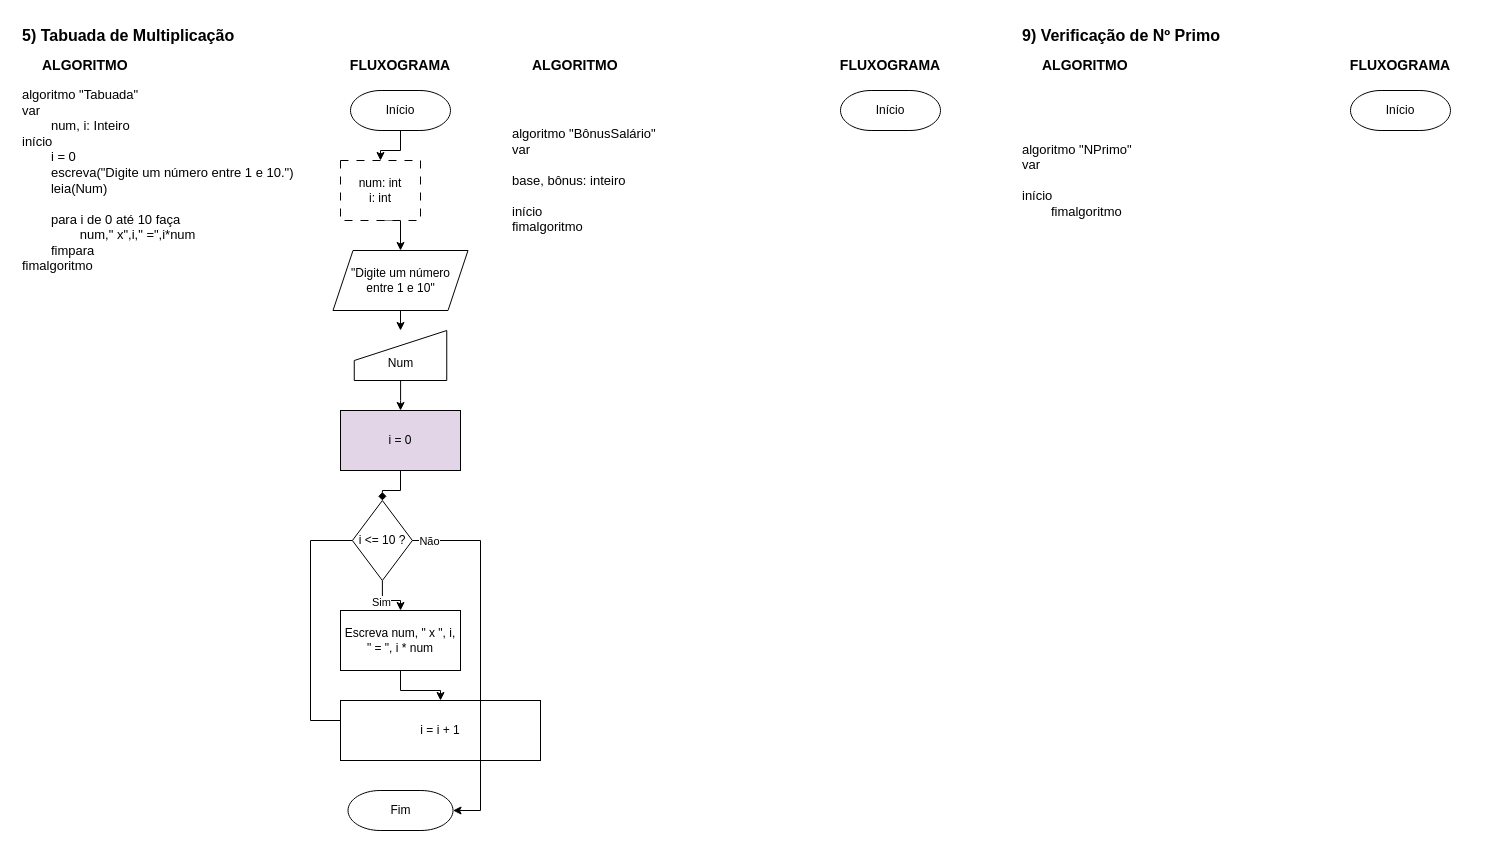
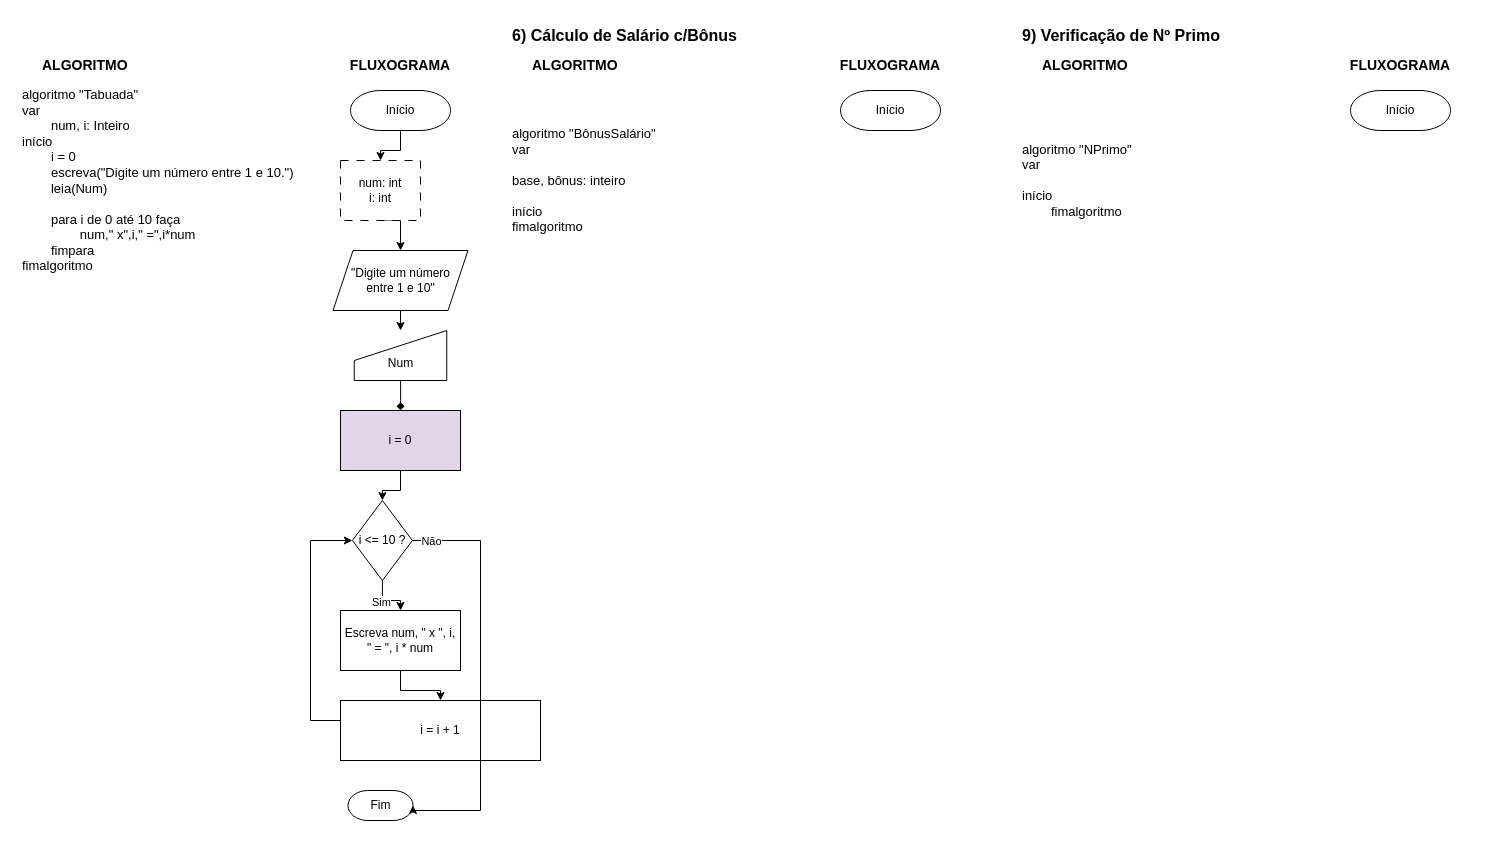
(156, 36) -> none
none -> (646, 36)
(401, 402) -> (401, 401)
(384, 491) -> (383, 491)
(347, 541) -> (344, 541)
(401, 811) -> (381, 806)
